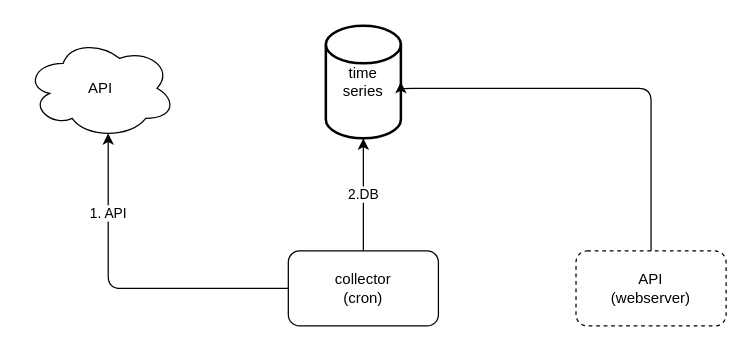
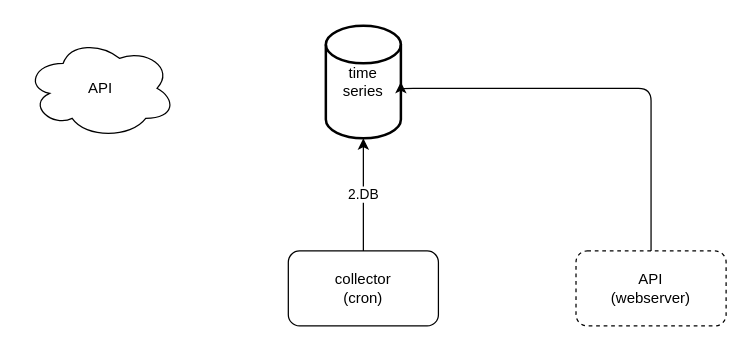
(131, 288) -> none
